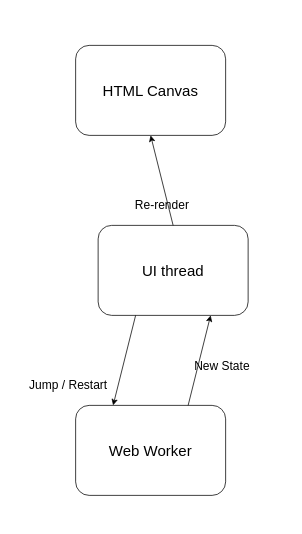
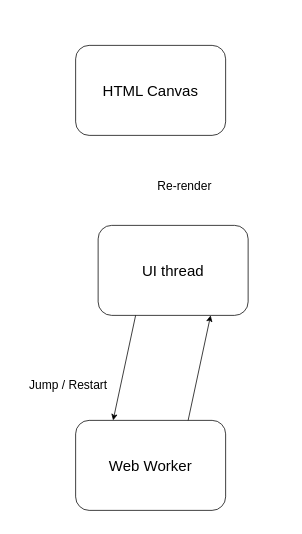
(162, 183) -> none
(162, 203) -> (184, 184)
(222, 364) -> none
(150, 450) -> (150, 465)
